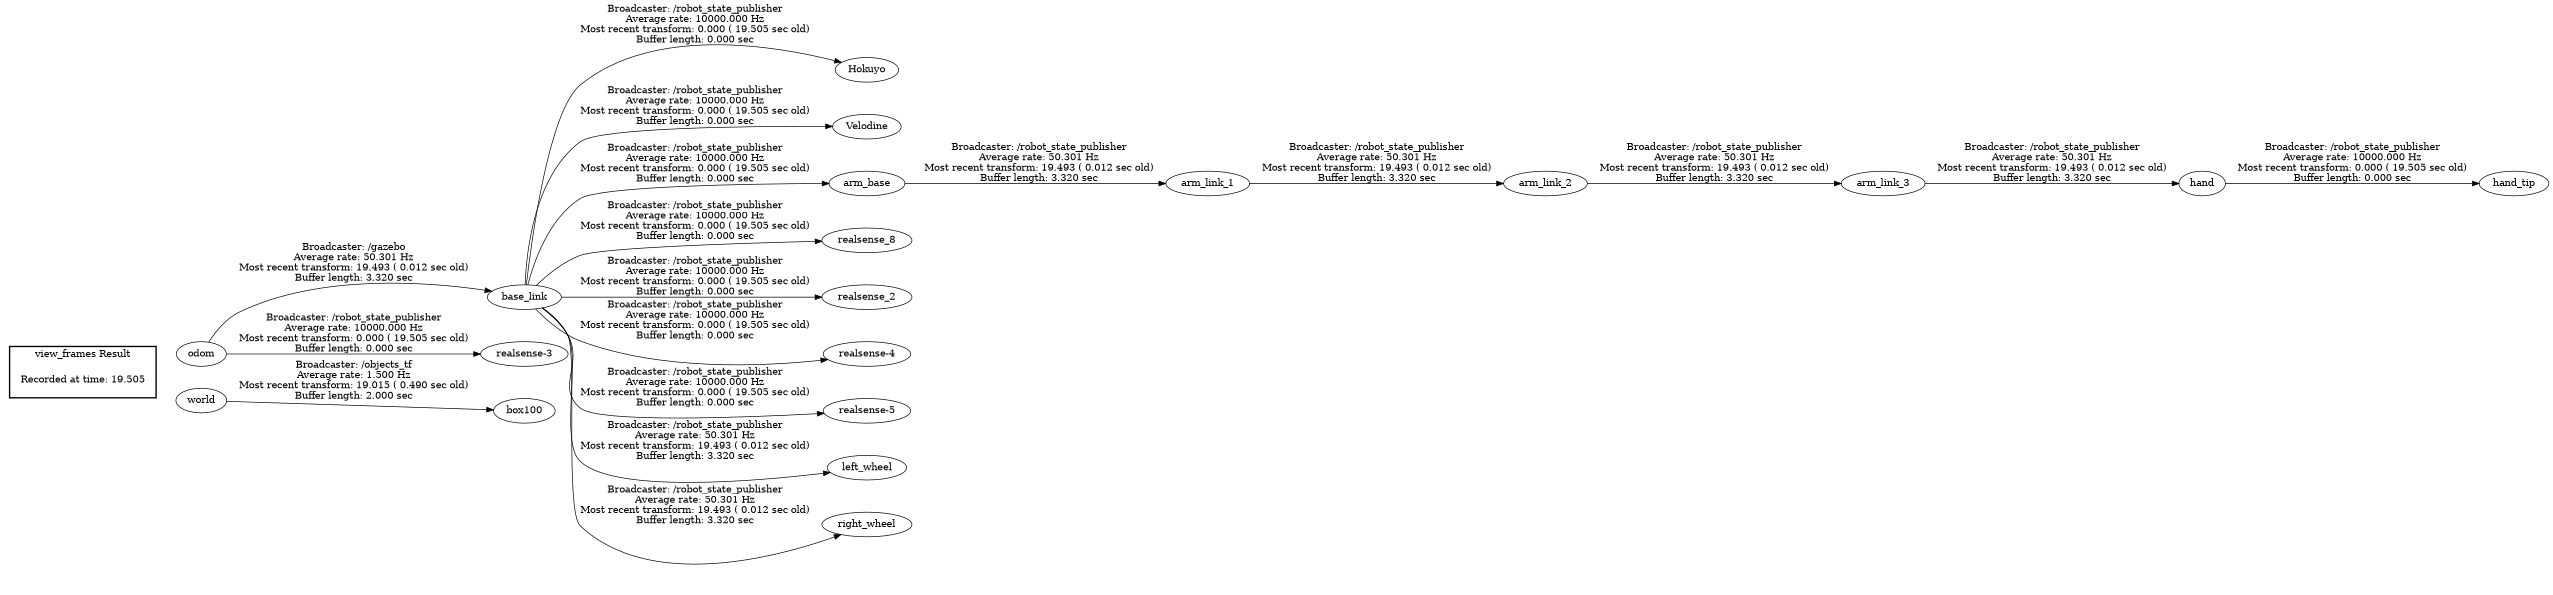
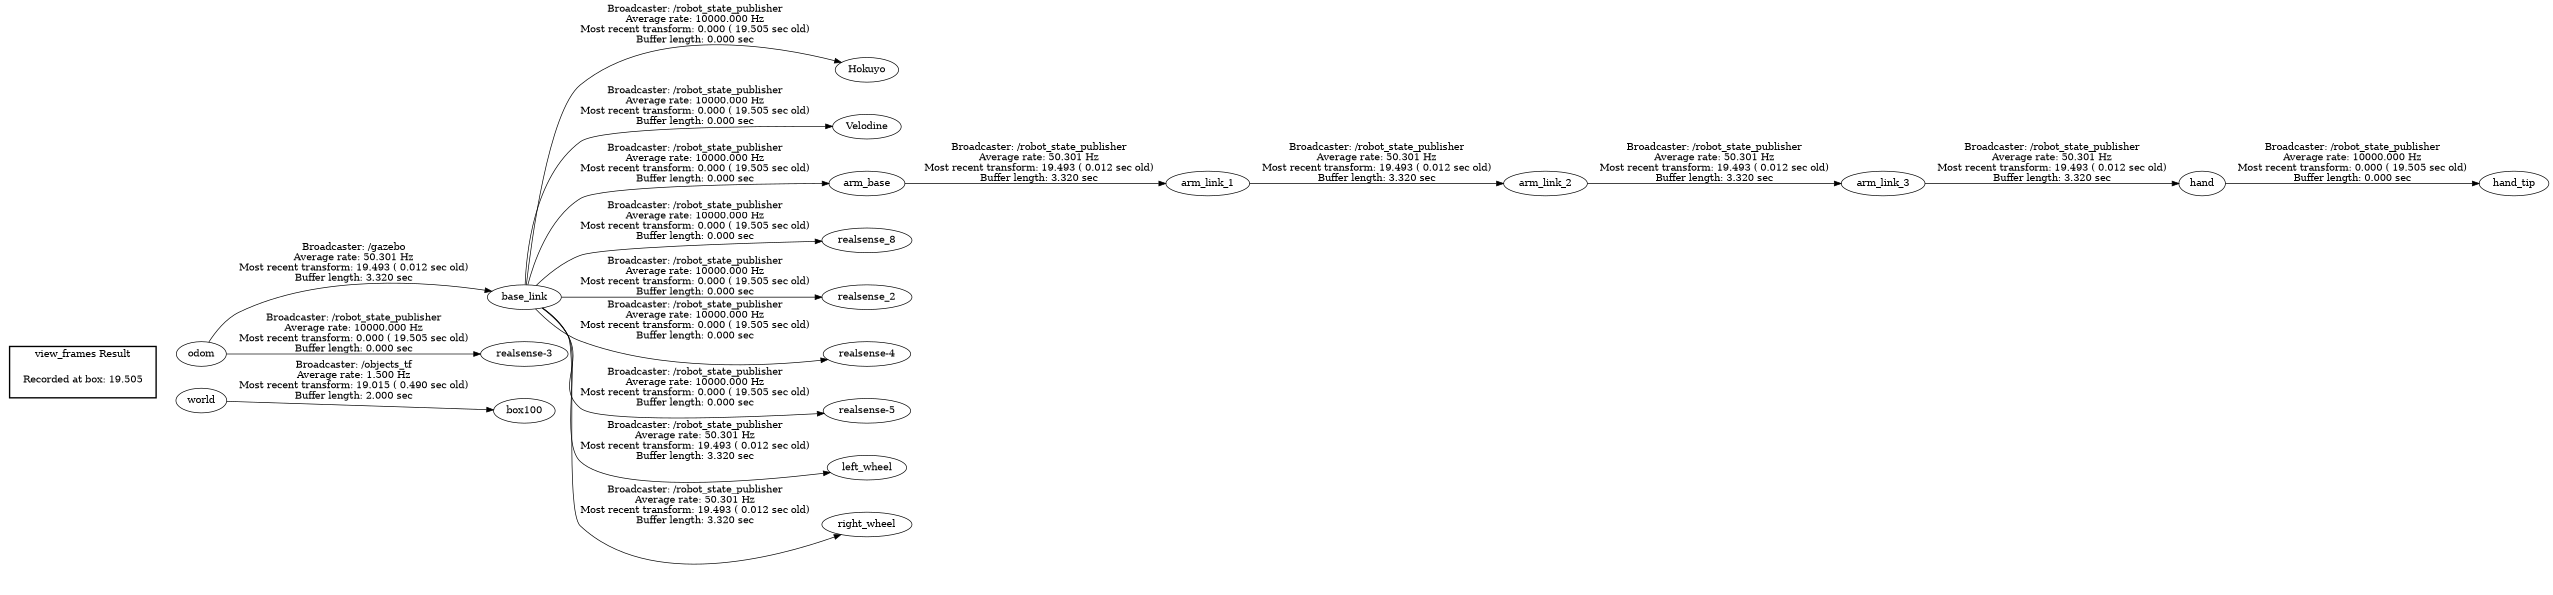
(83, 380) -> (83, 380)
